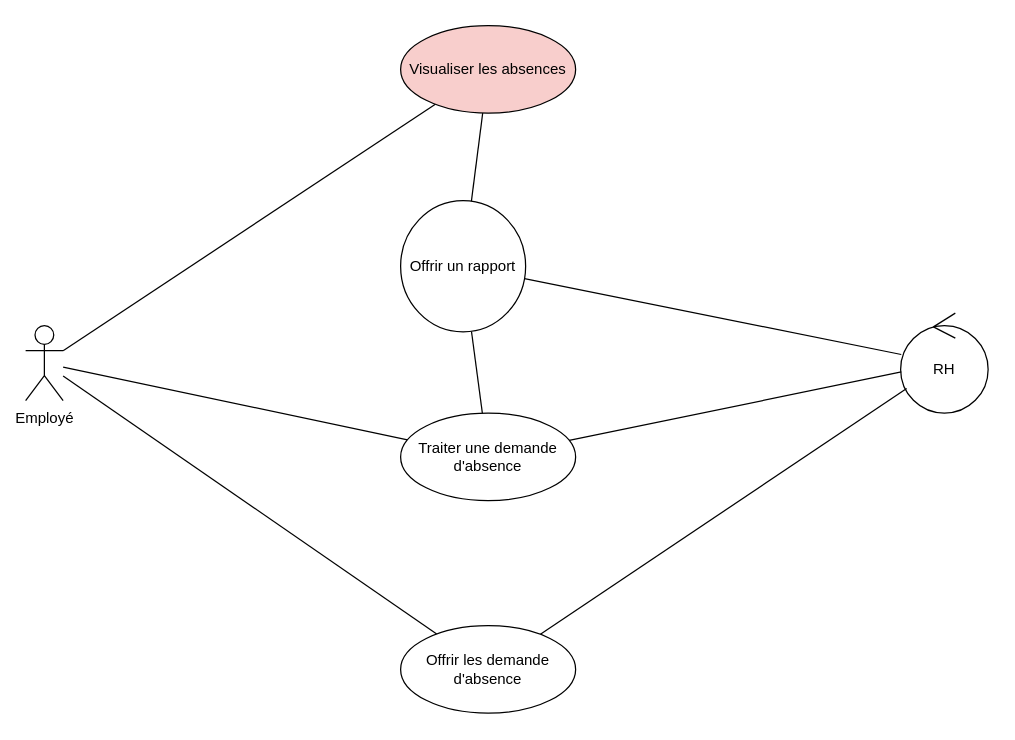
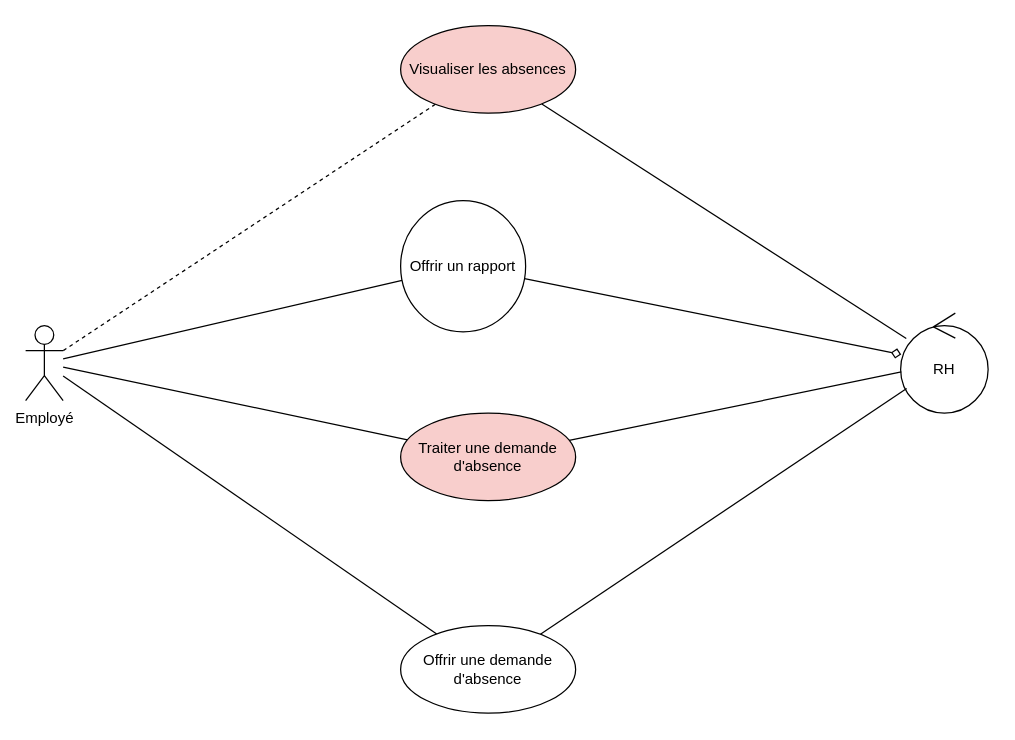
(477, 157) -> (724, 221)
(248, 228) -> (248, 228)
(895, 353) -> (891, 352)
(477, 372) -> (233, 319)
(488, 457) -> (488, 457)
(488, 669) -> (488, 669)
